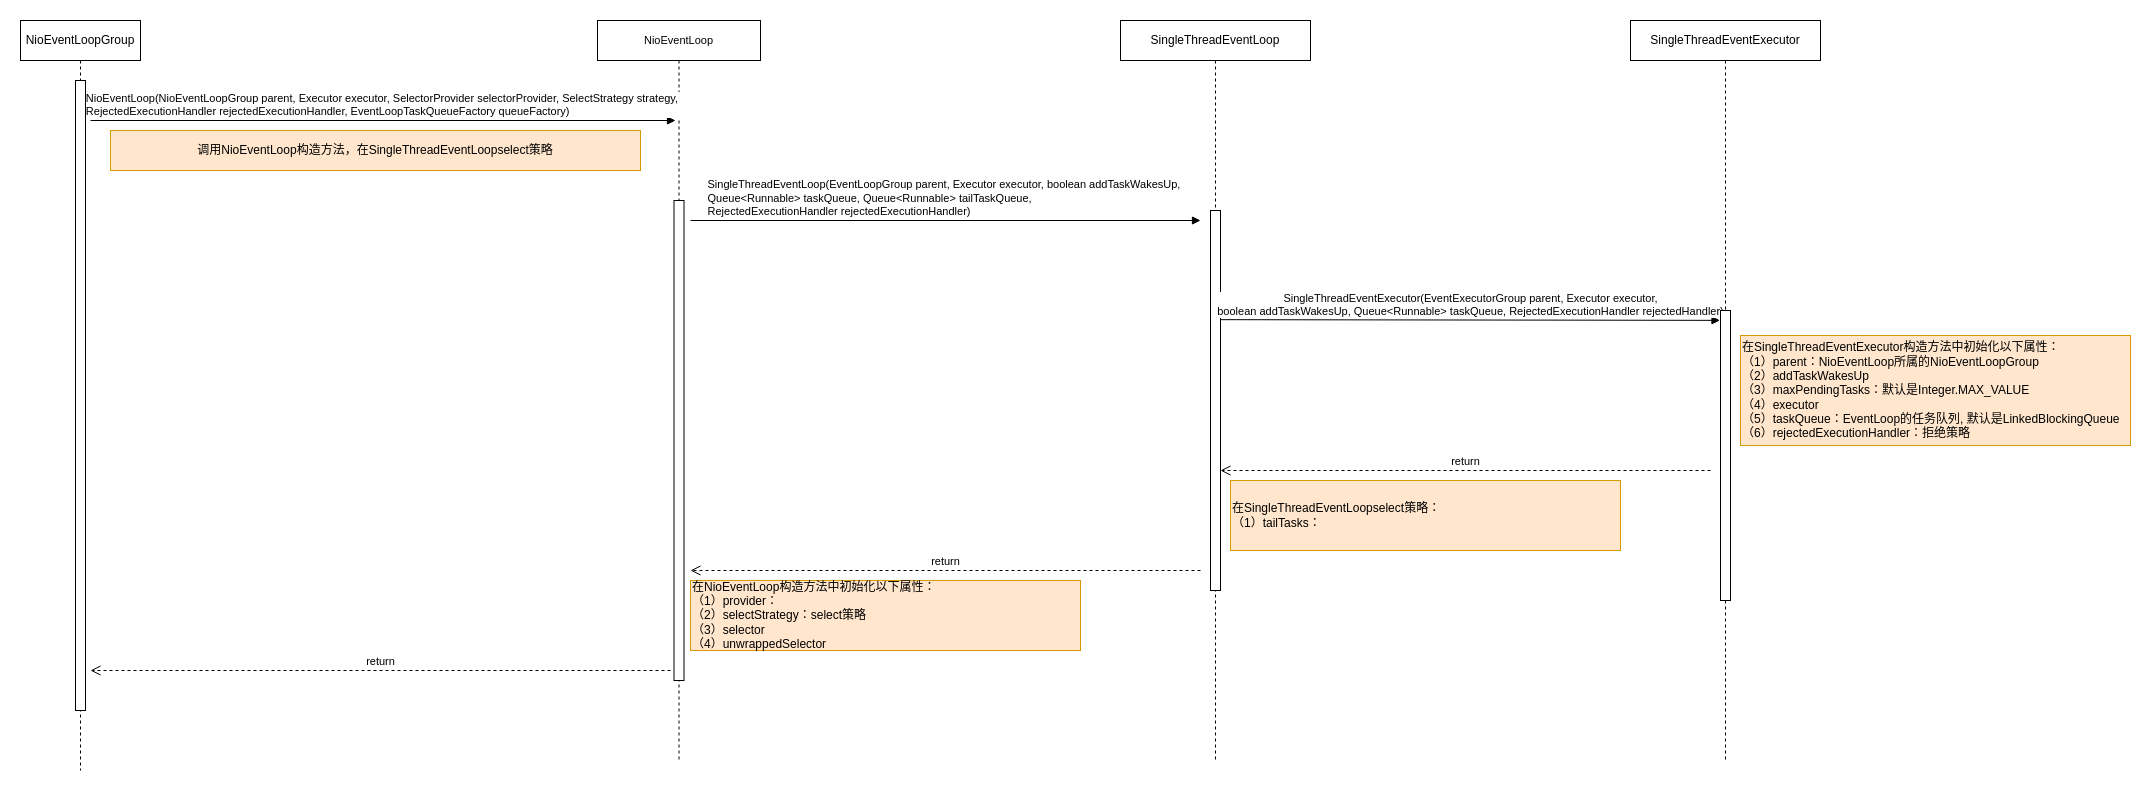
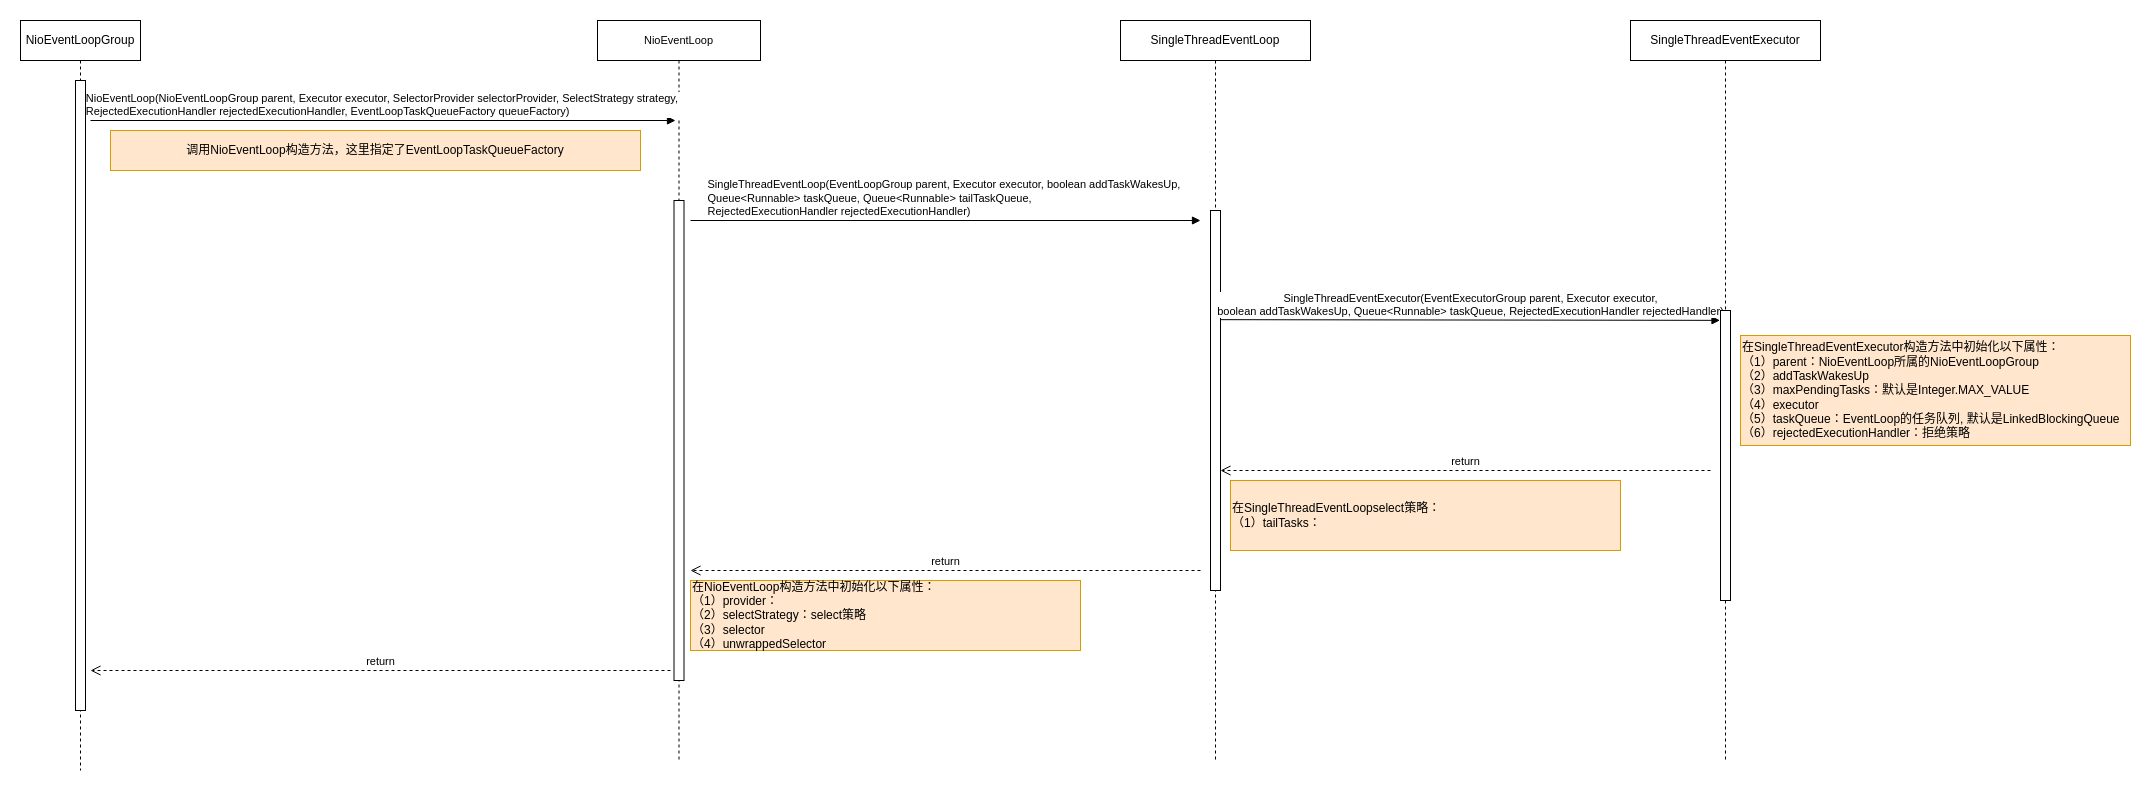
(376, 151) -> (376, 151)
